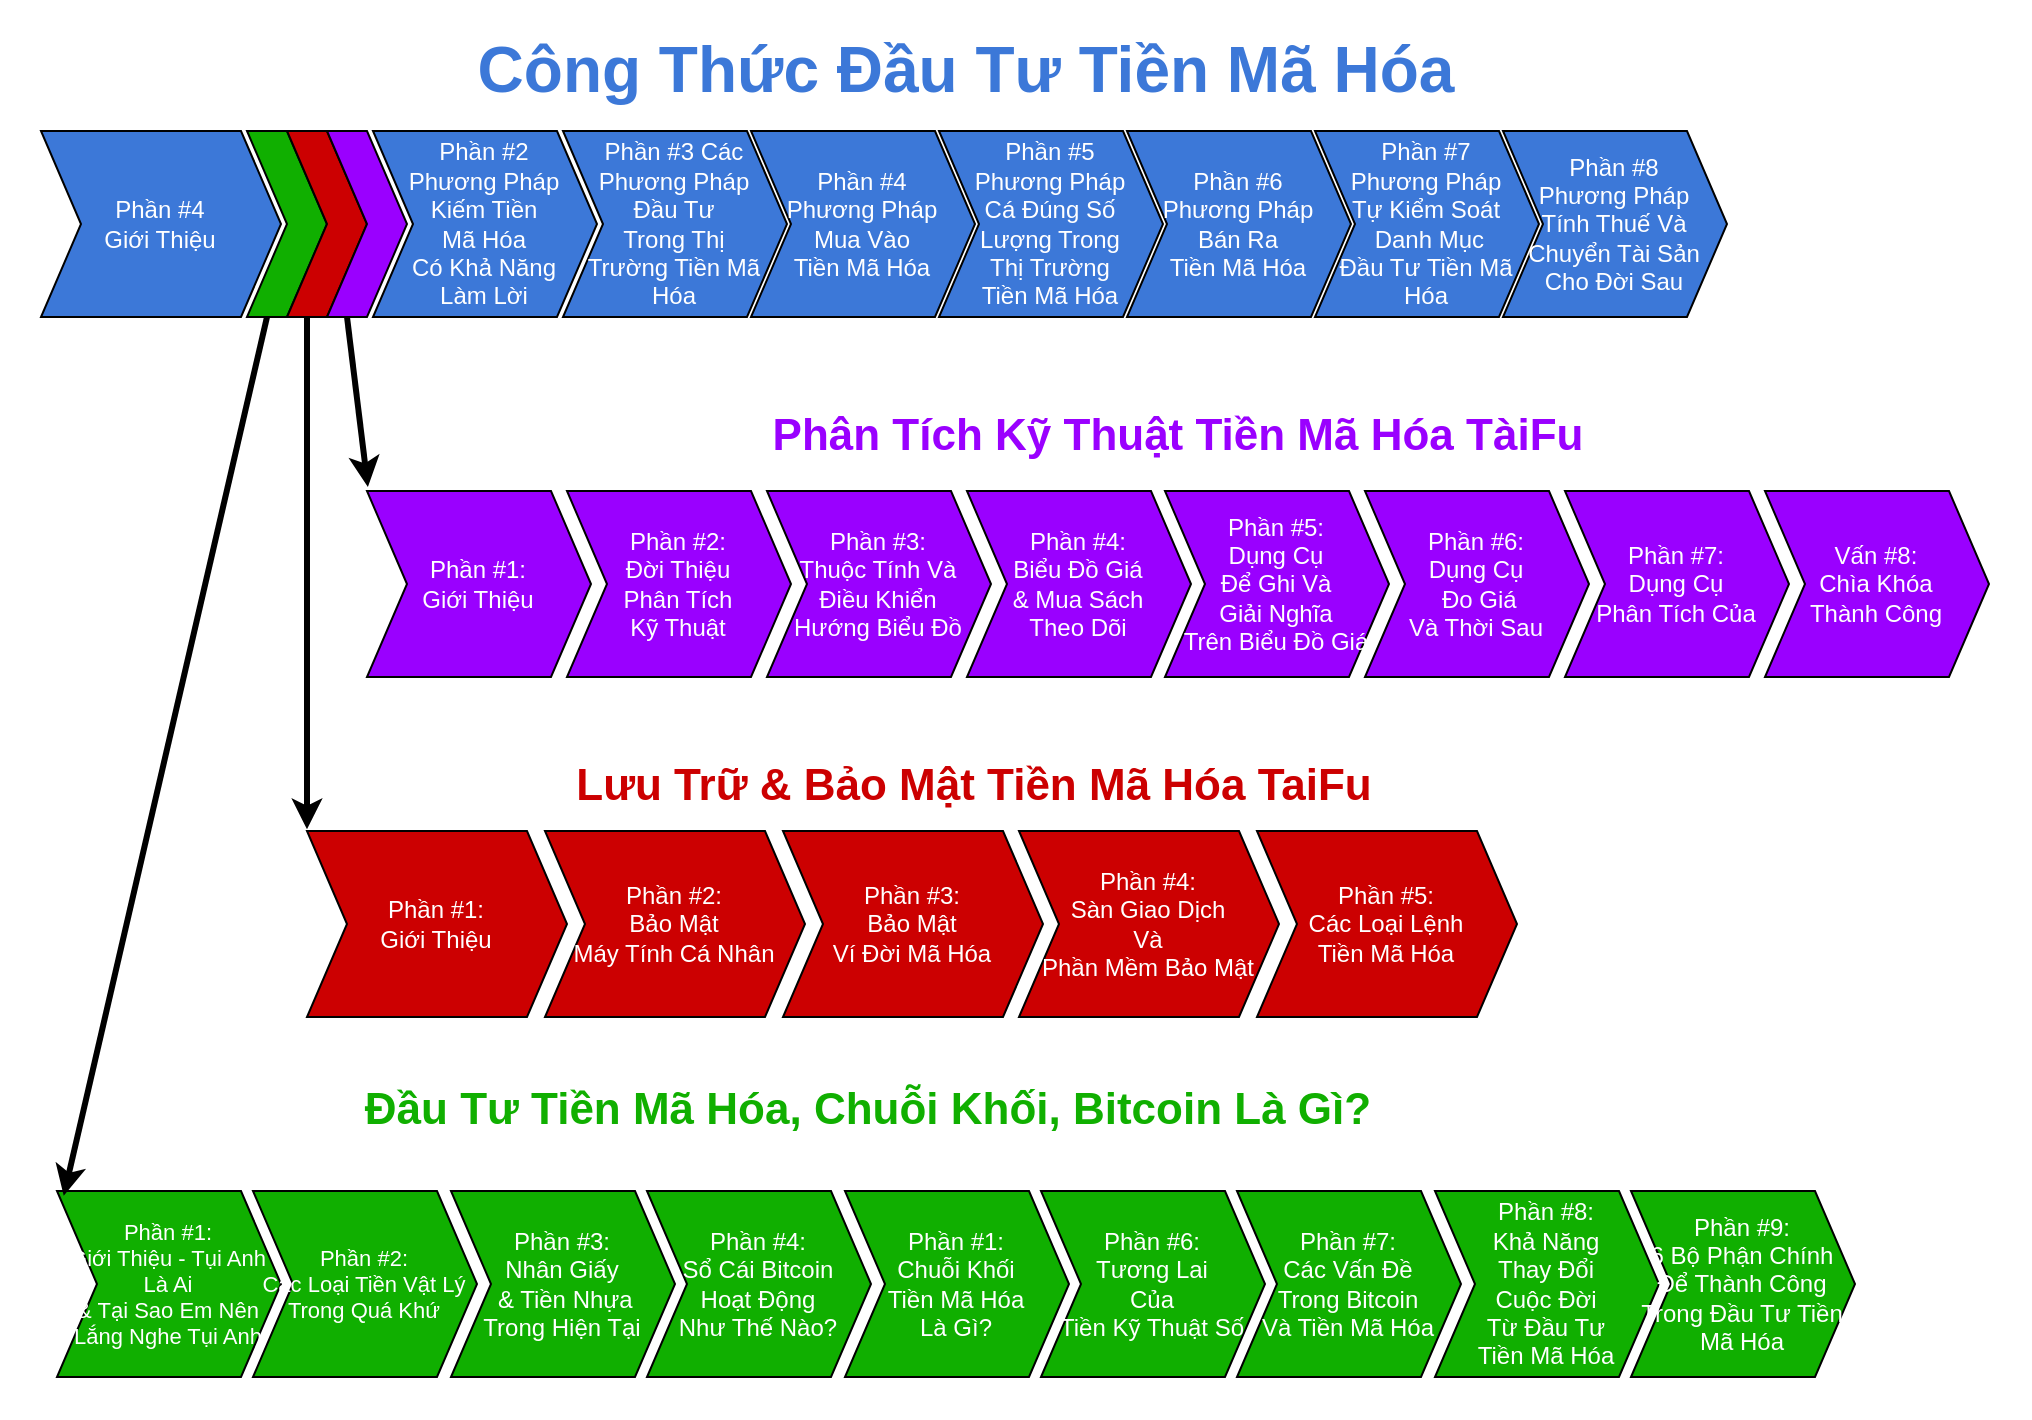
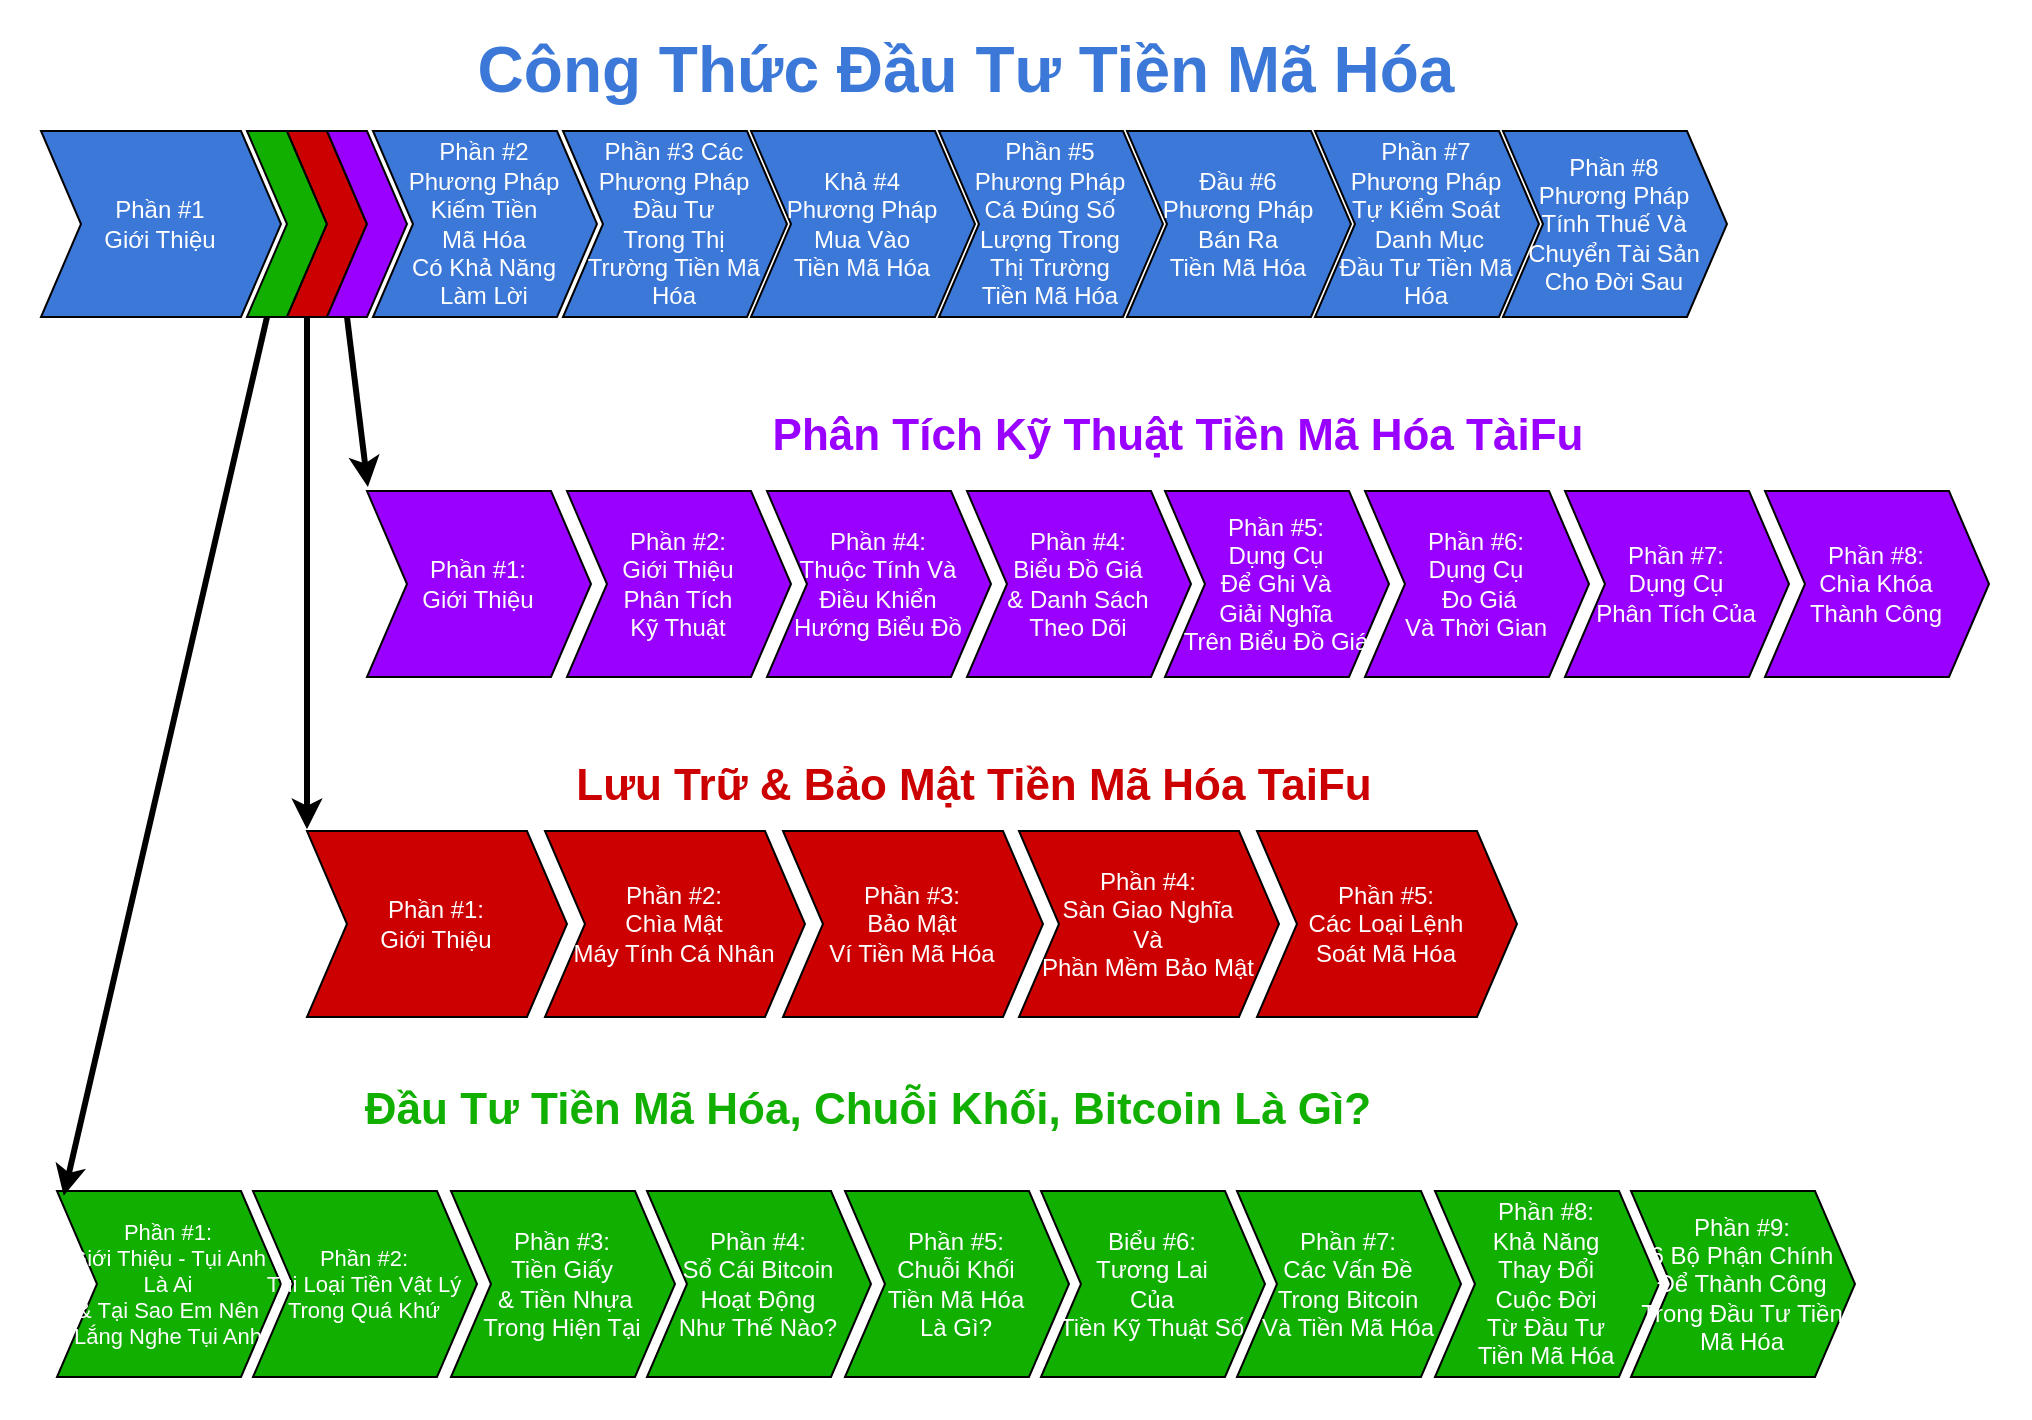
(161, 225) -> (161, 225)
(863, 225) -> (863, 225)
(1239, 225) -> (1239, 225)
(679, 585) -> (679, 585)
(879, 585) -> (879, 585)
(1079, 585) -> (1079, 585)
(1477, 585) -> (1477, 585)
(1877, 585) -> (1877, 585)
(675, 925) -> (675, 925)
(913, 925) -> (913, 925)
(1149, 925) -> (1149, 925)
(1387, 925) -> (1387, 925)
(365, 1285) -> (365, 1285)
(563, 1285) -> (563, 1285)
(957, 1285) -> (957, 1285)
(1153, 1285) -> (1153, 1285)
